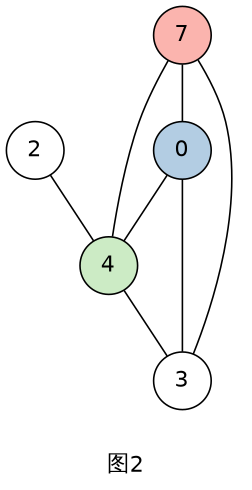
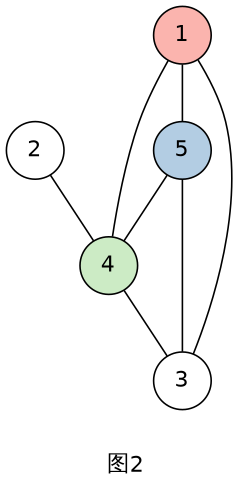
(182, 35) -> (182, 35)
(182, 150) -> (182, 150)
